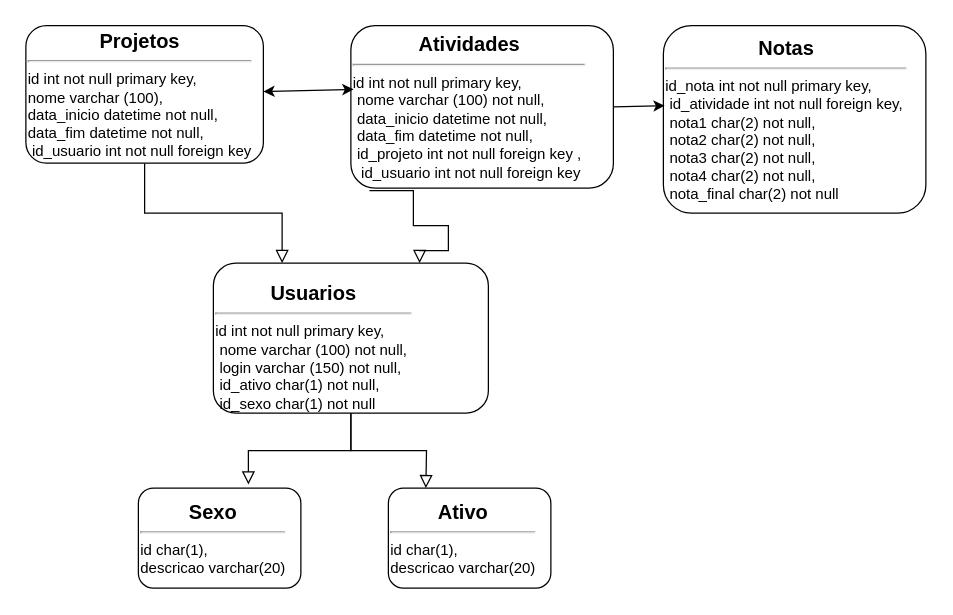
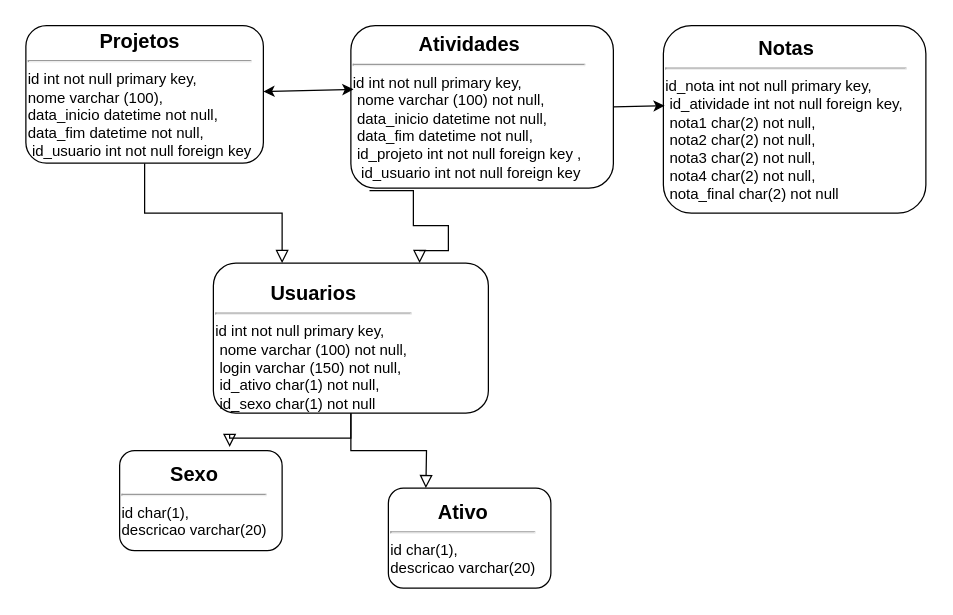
(219, 538) -> (201, 501)
